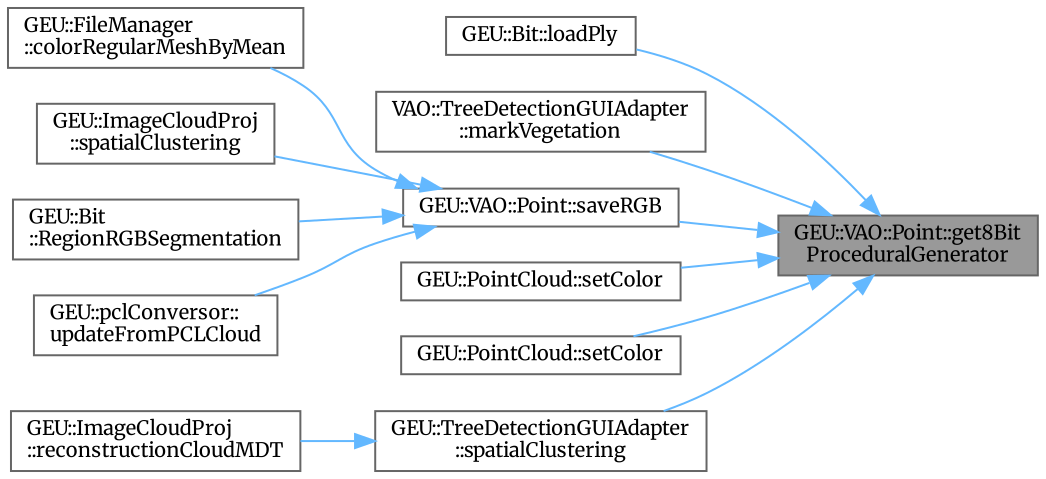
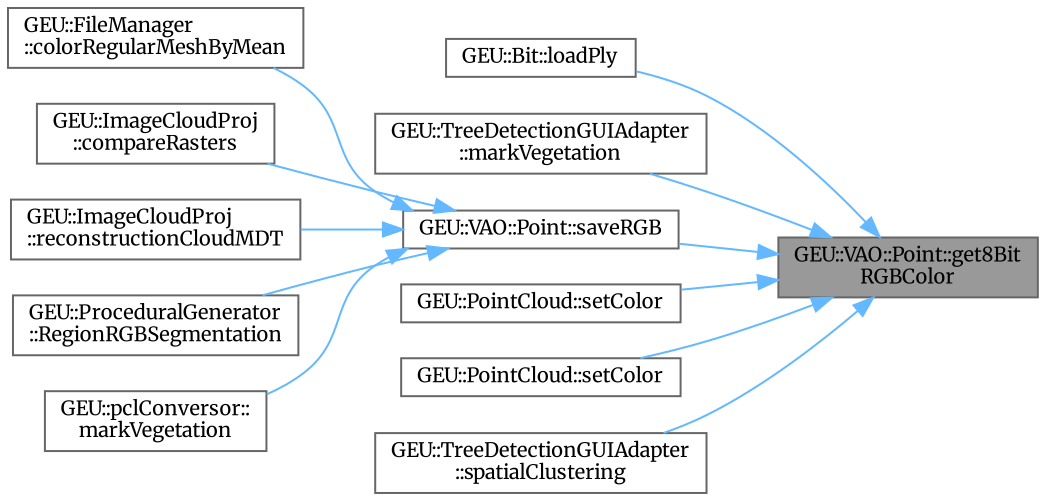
(541, 122) -> (541, 144)
(156, 134) -> (156, 134)
(156, 230) -> (156, 325)
(908, 245) -> (908, 267)
(156, 325) -> (156, 421)
(327, 441) -> (342, 230)
